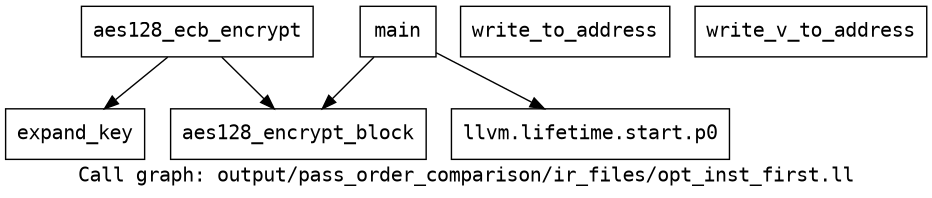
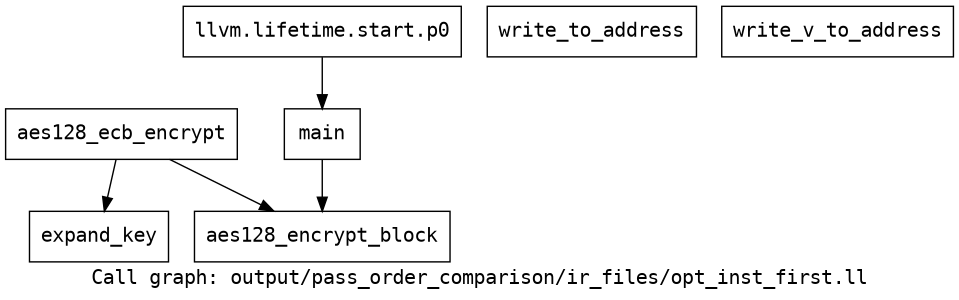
(484, 77) -> (322, 76)
